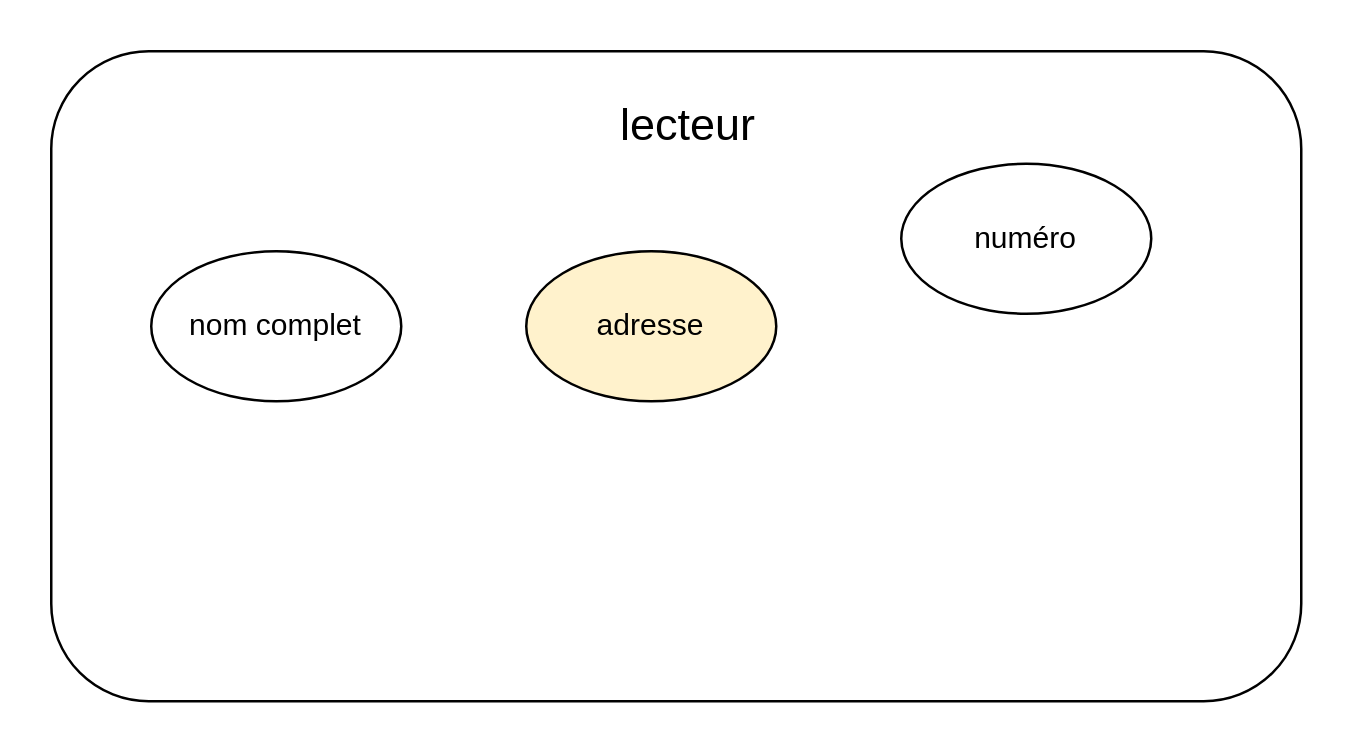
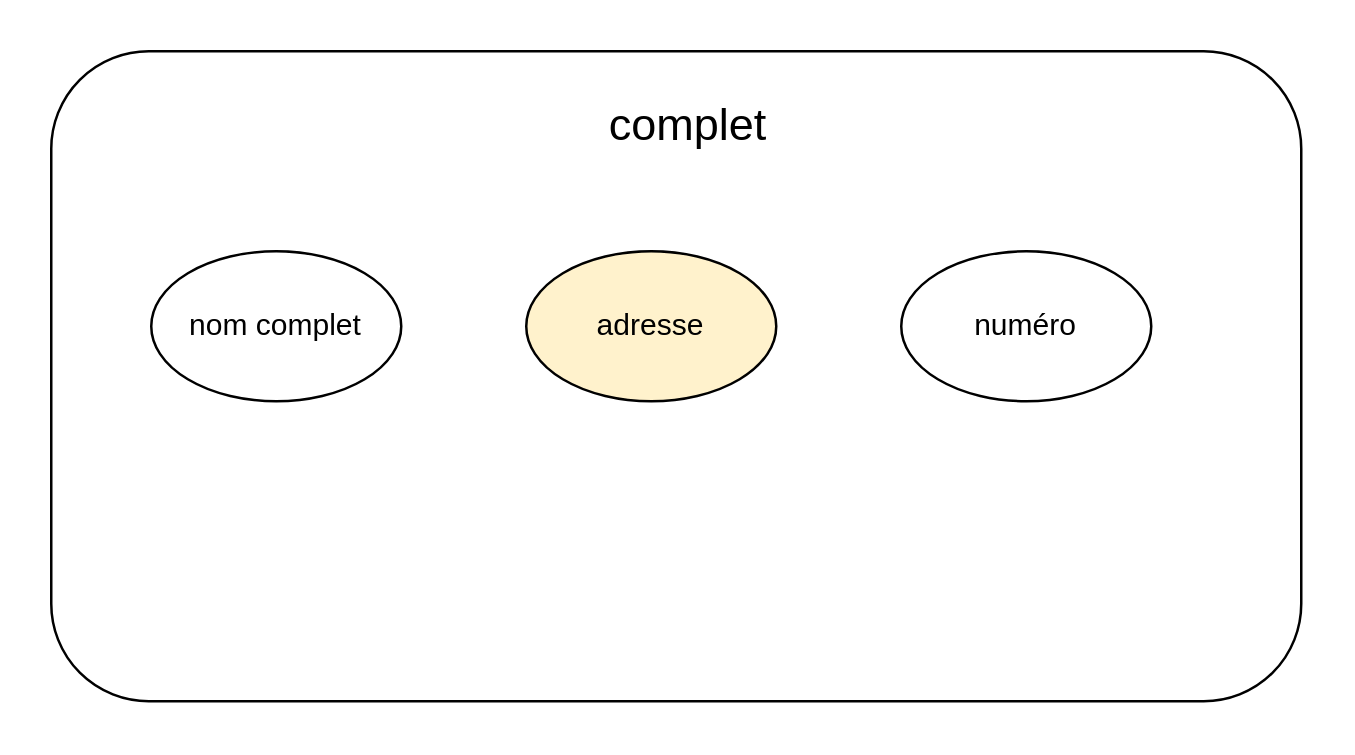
(689, 126) -> (689, 126)
(1026, 239) -> (1026, 326)
